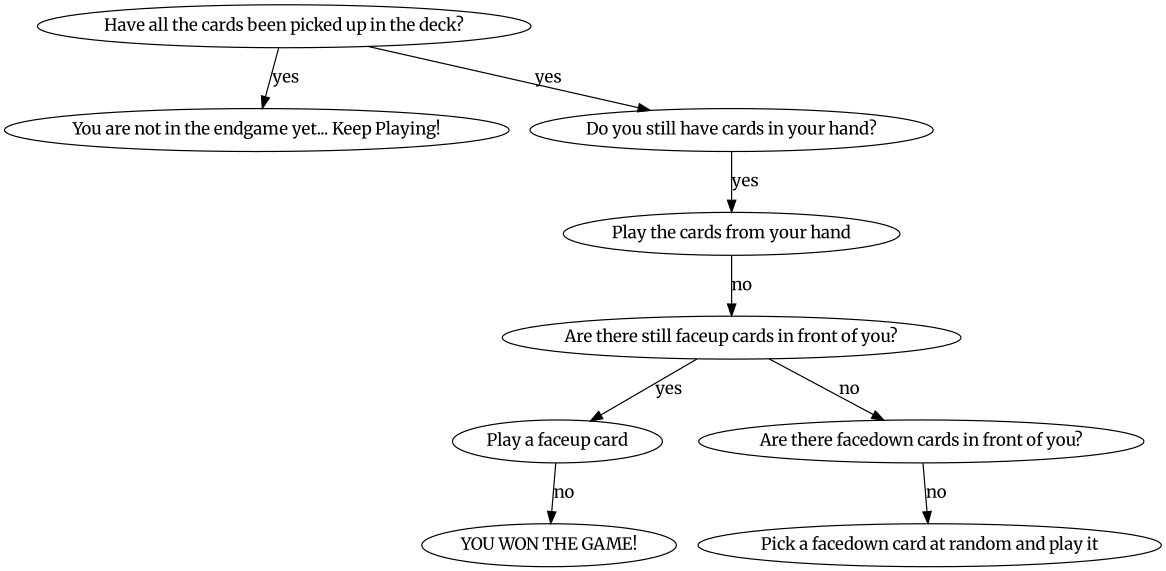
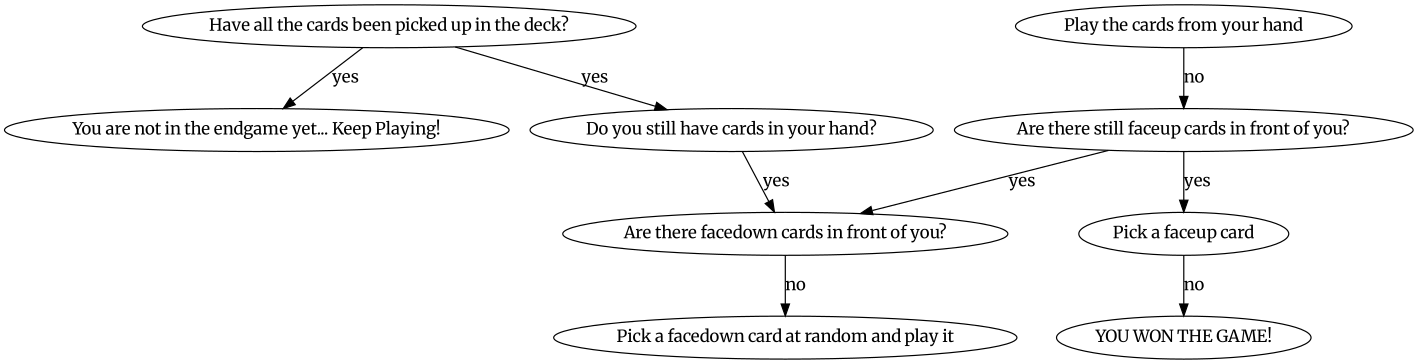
(732, 176) -> (756, 177)
(850, 390) -> (1022, 182)
(557, 441) -> (1184, 234)
